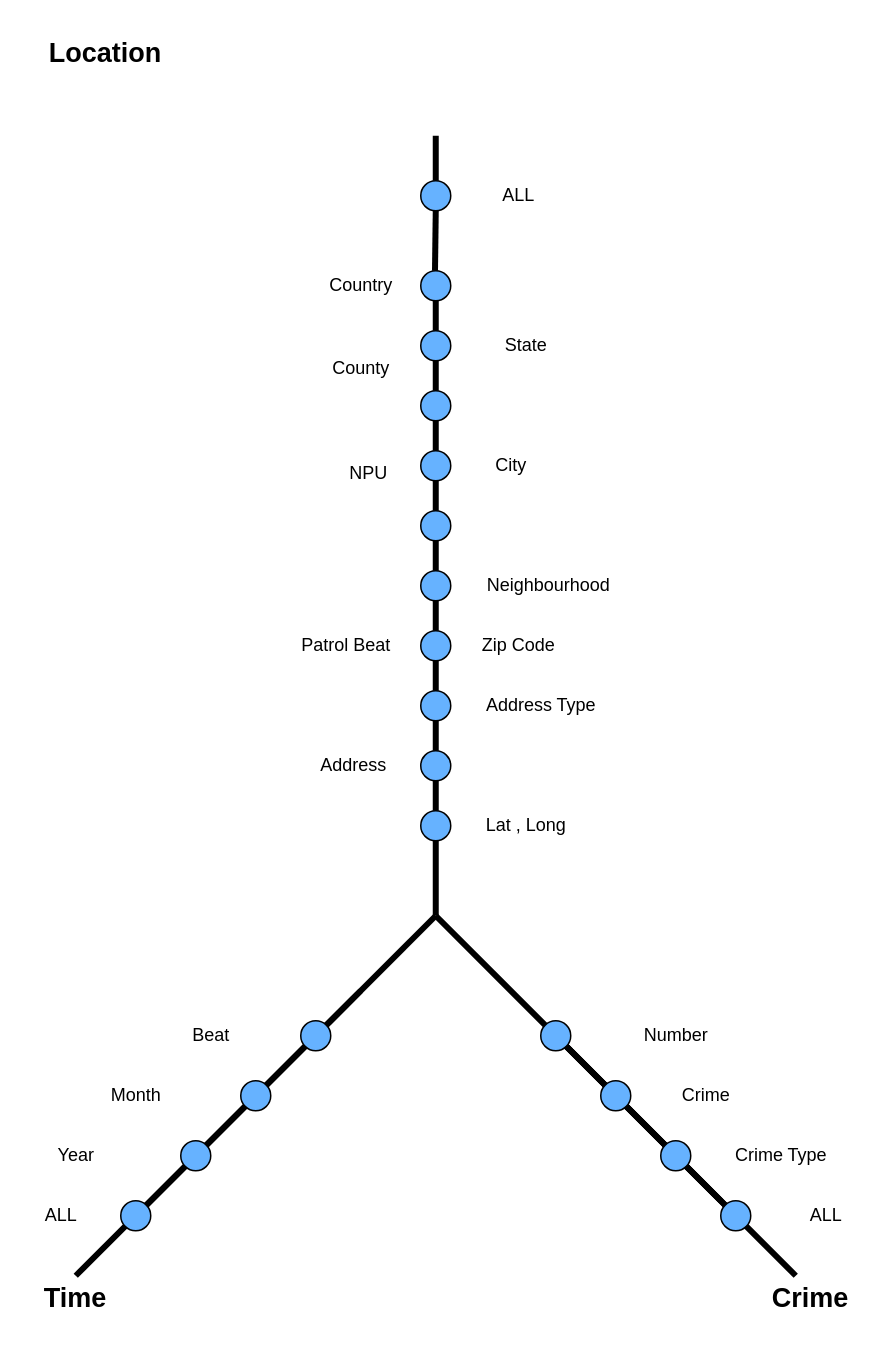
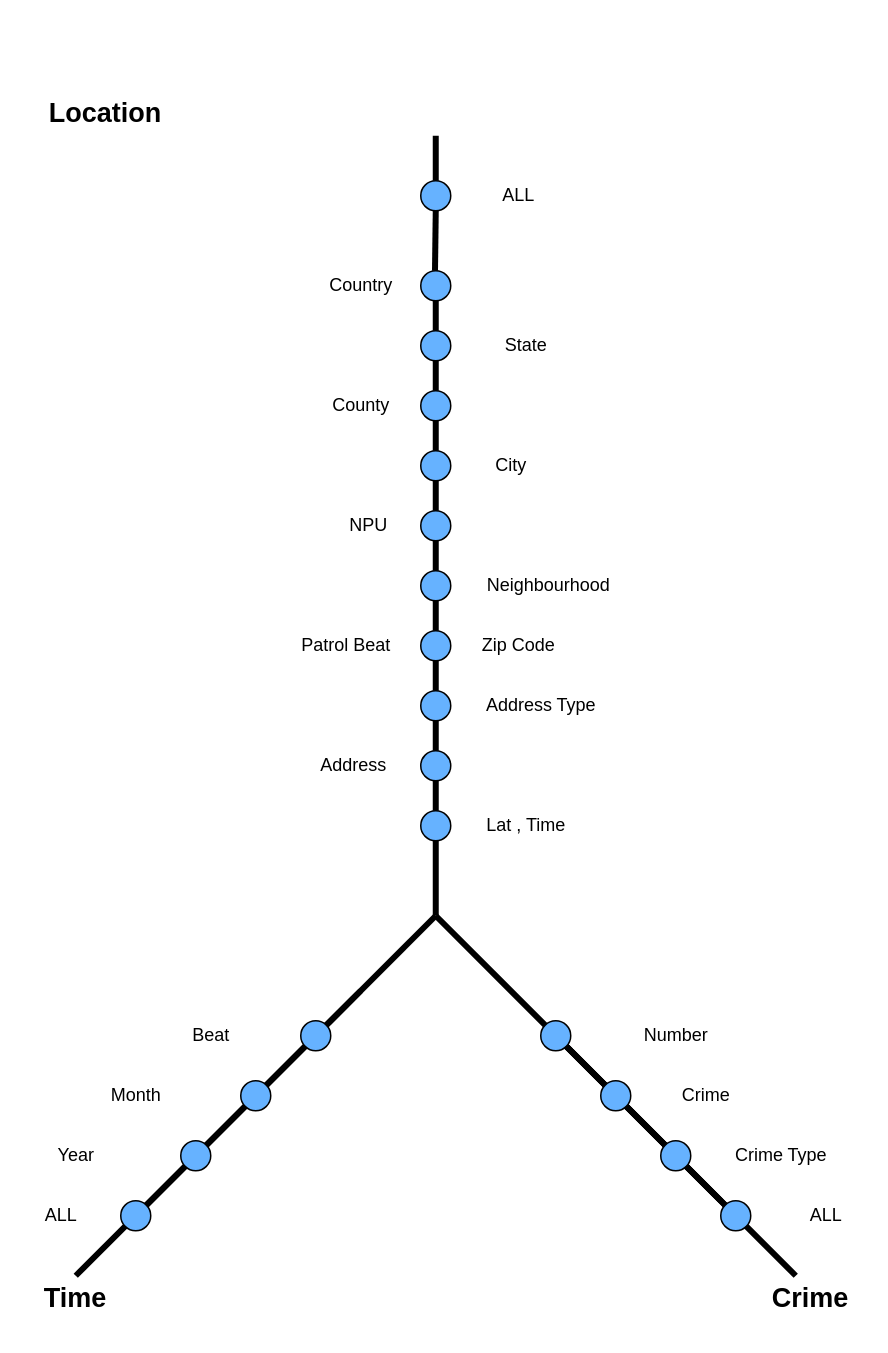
(106, 53) -> (106, 113)
(361, 368) -> (361, 406)
(368, 473) -> (368, 526)
(527, 826) -> (527, 826)
